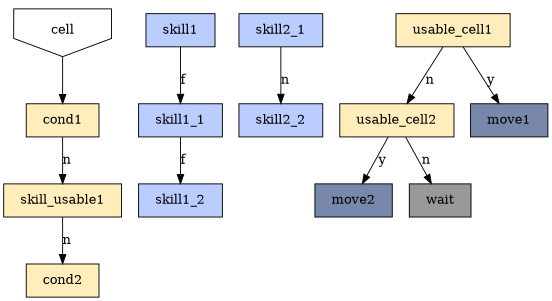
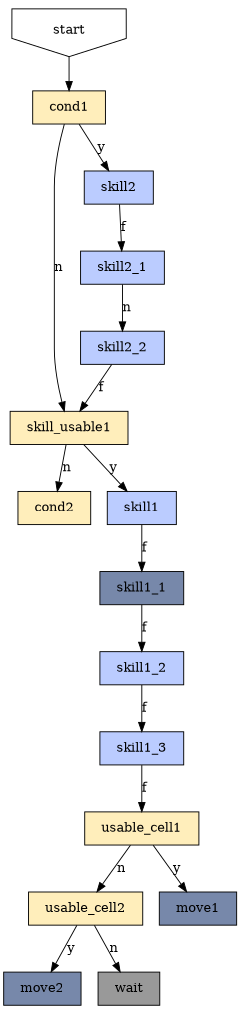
(63, 30) -> (69, 30)
(180, 120) -> (142, 588)
none -> (119, 188)
none -> (98, 384)
none -> (102, 465)
none -> (142, 748)
